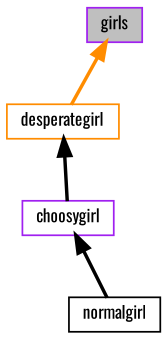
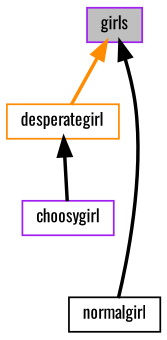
(95, 274) -> (137, 179)
